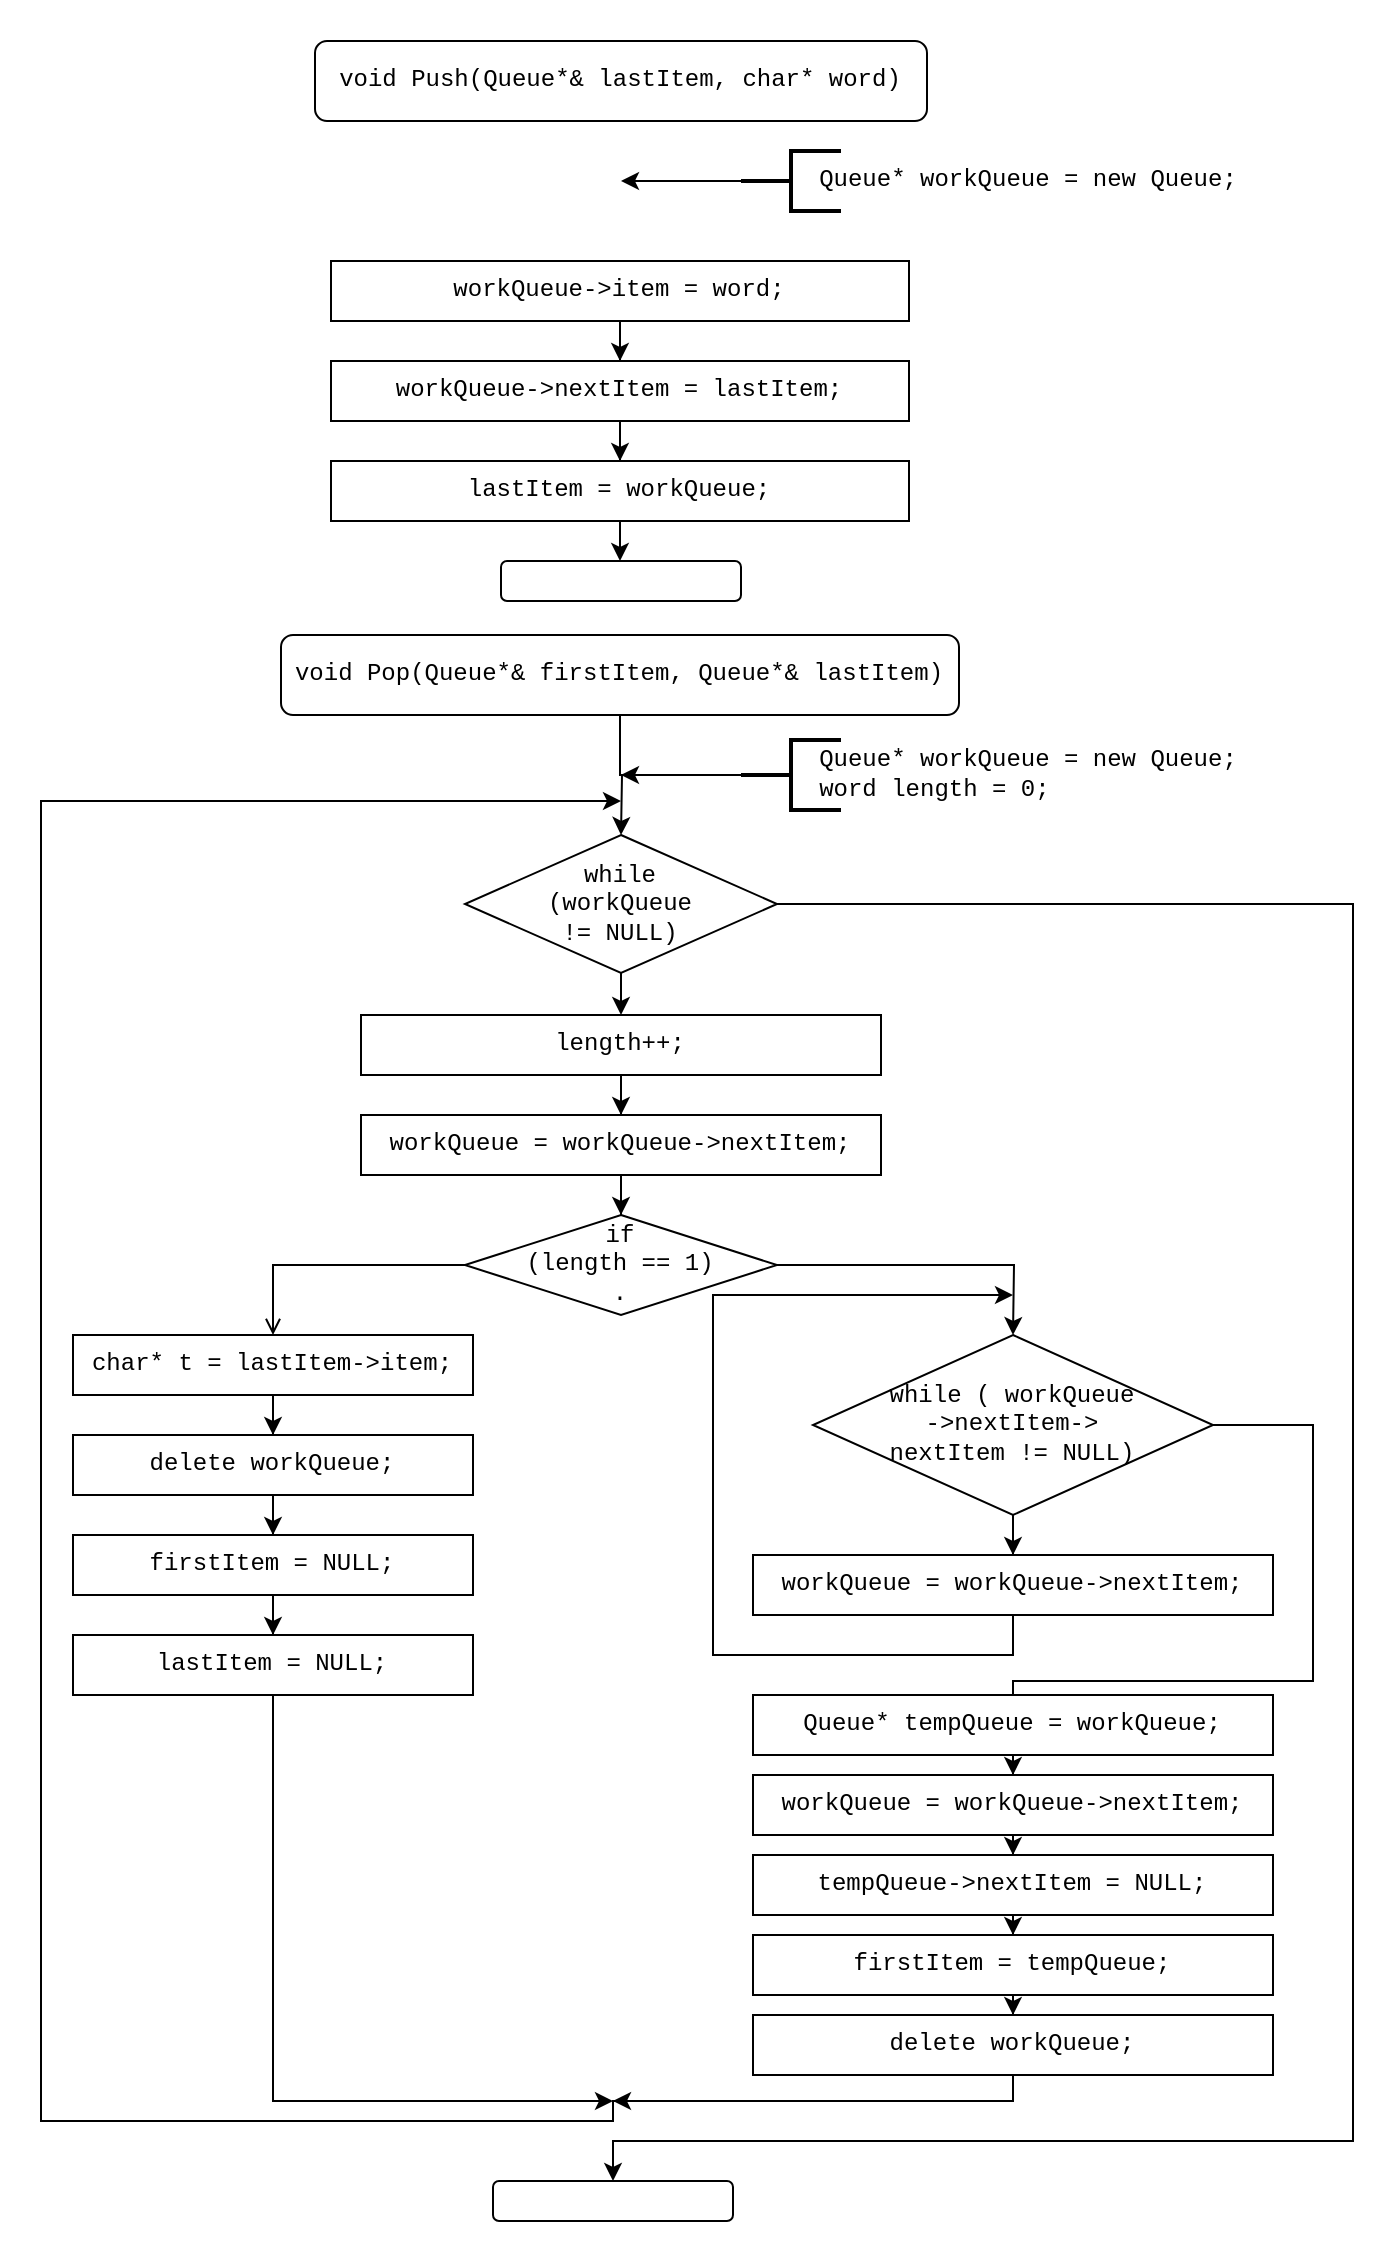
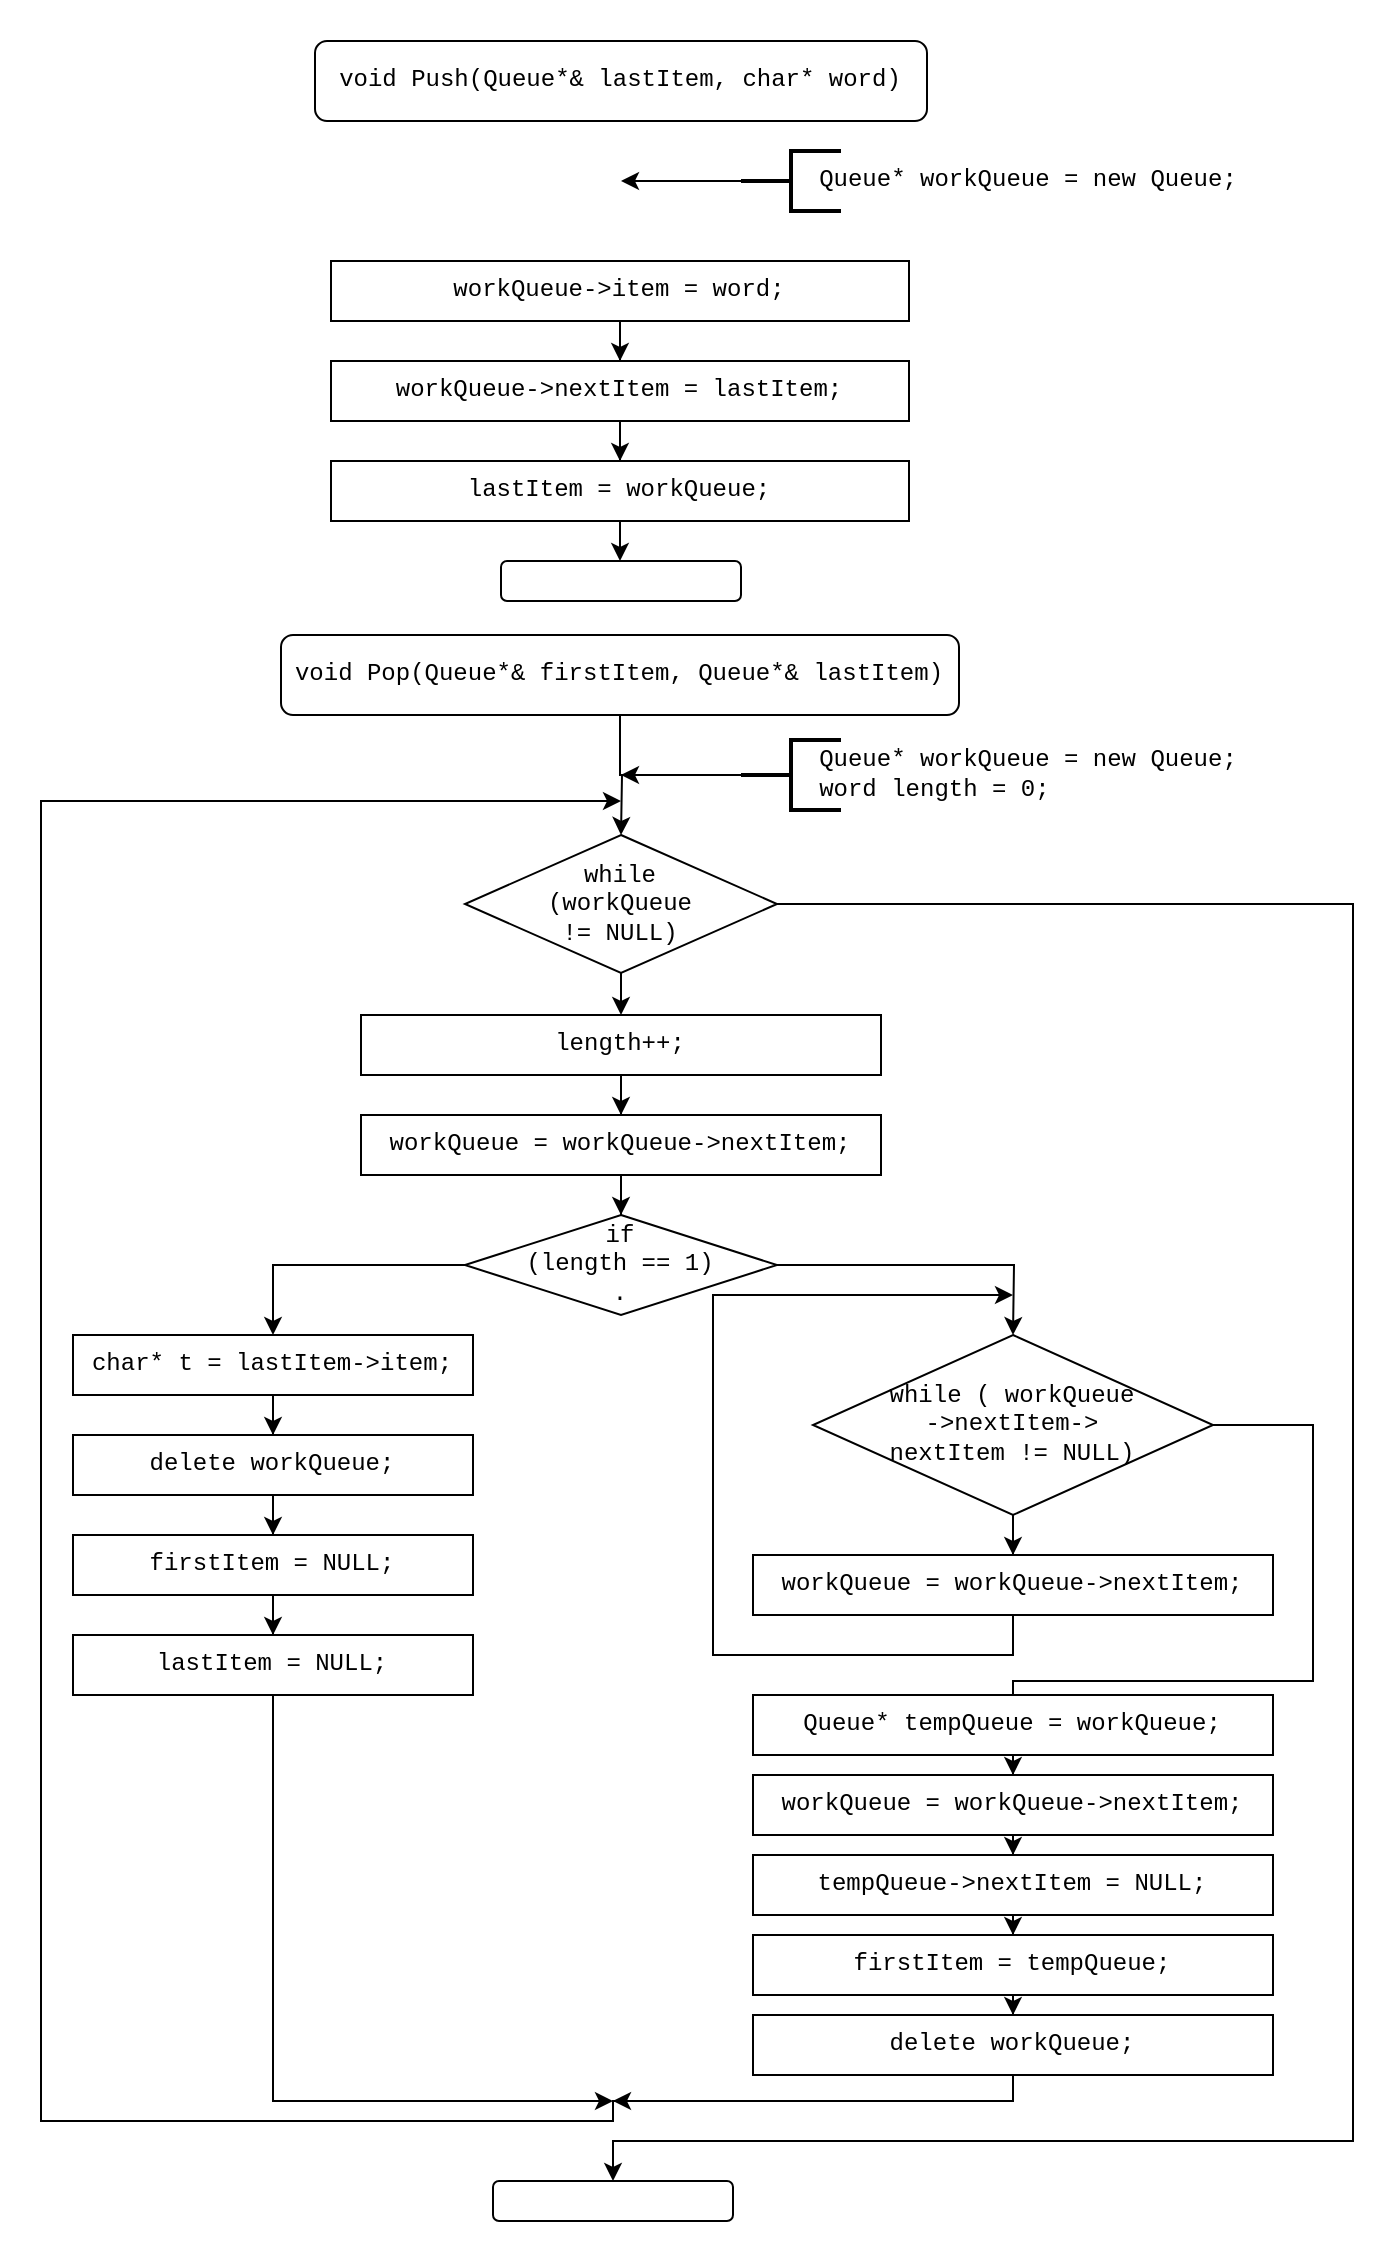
(273, 1322) -> (273, 1320)
